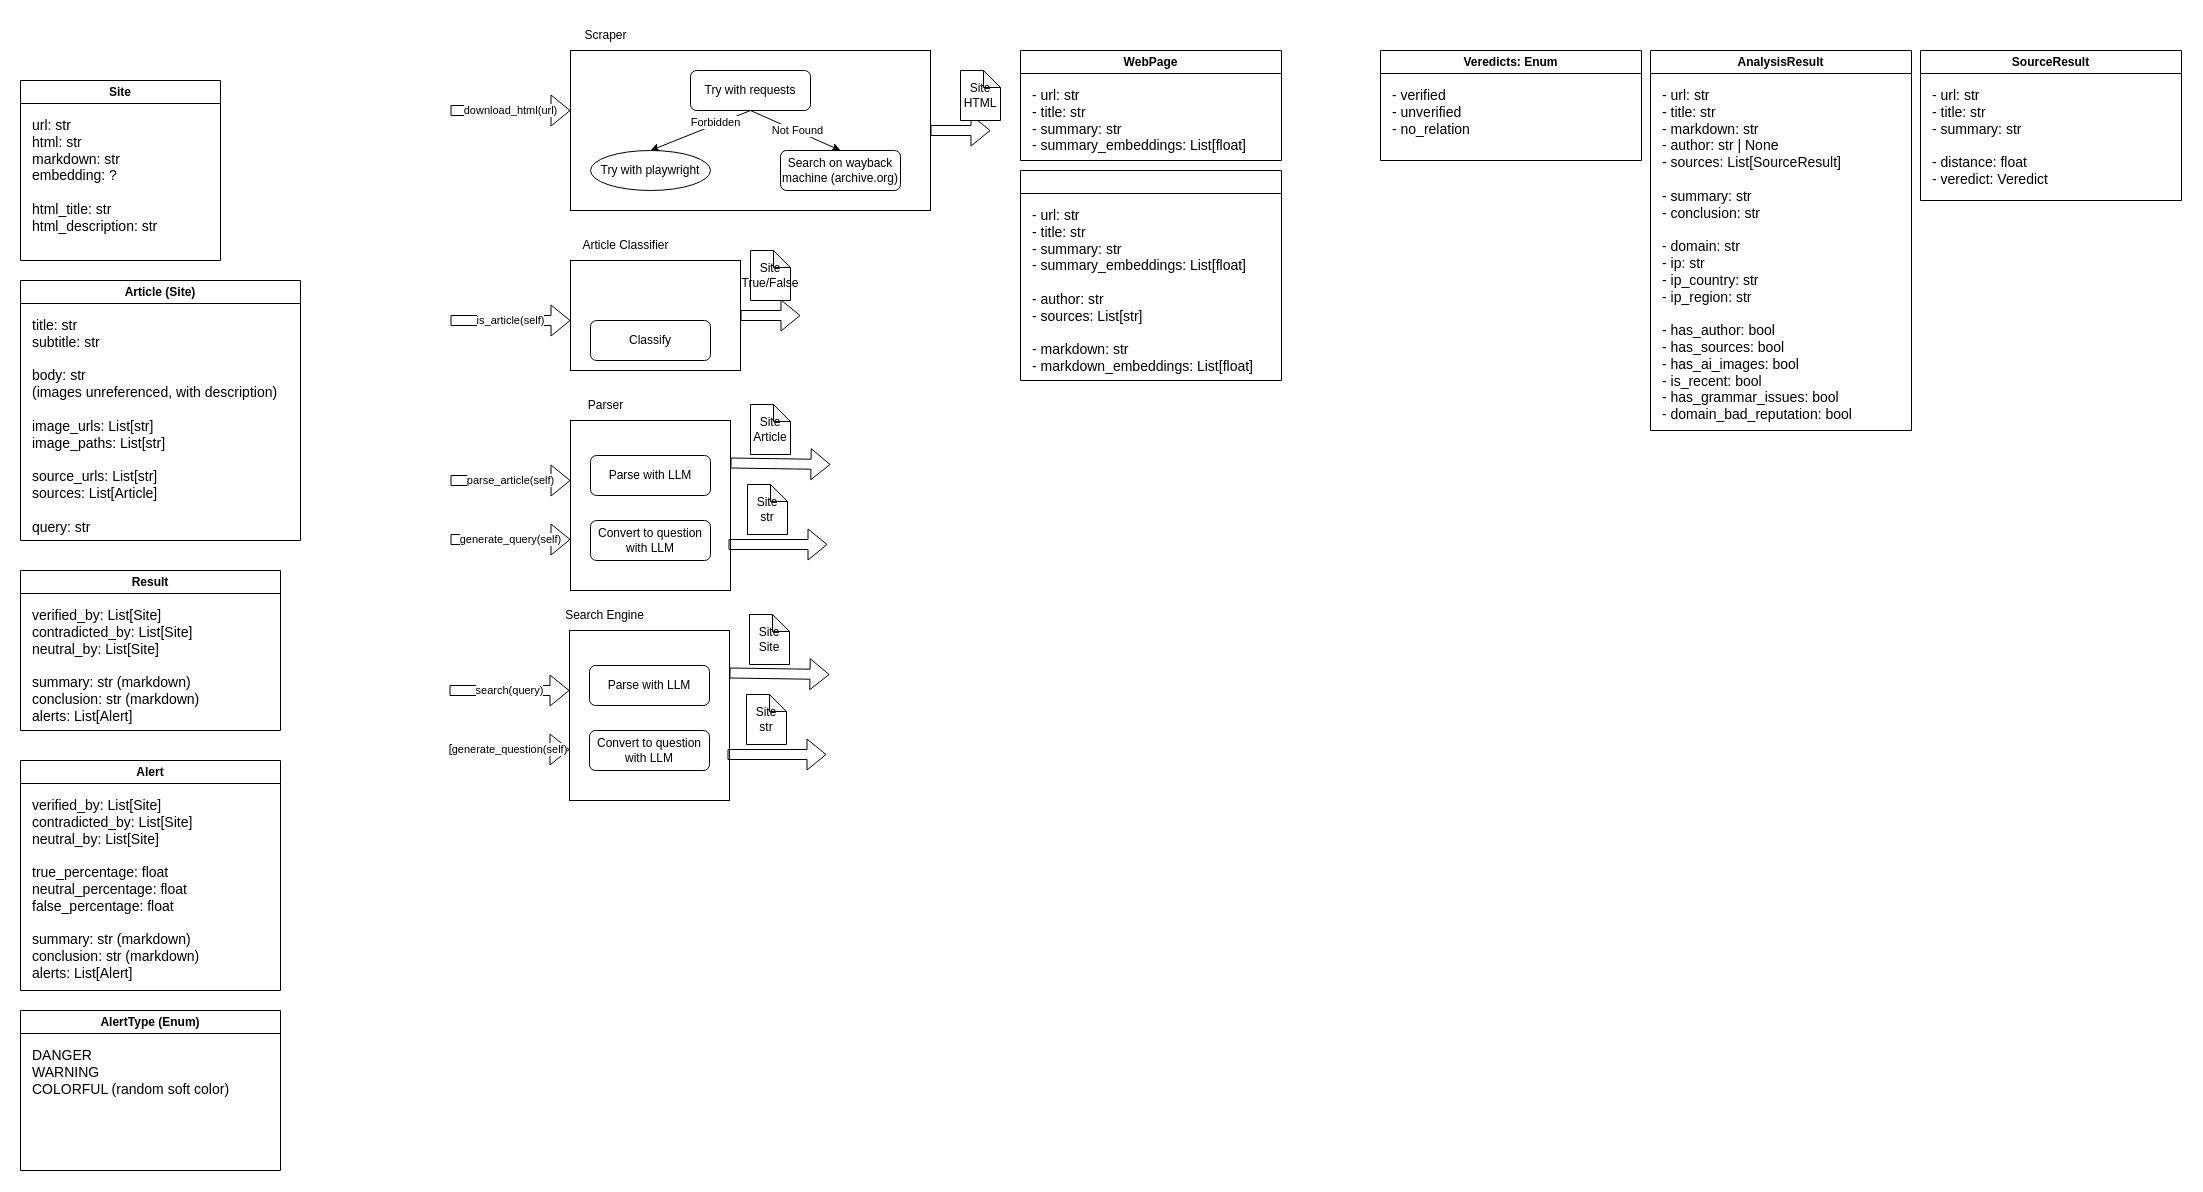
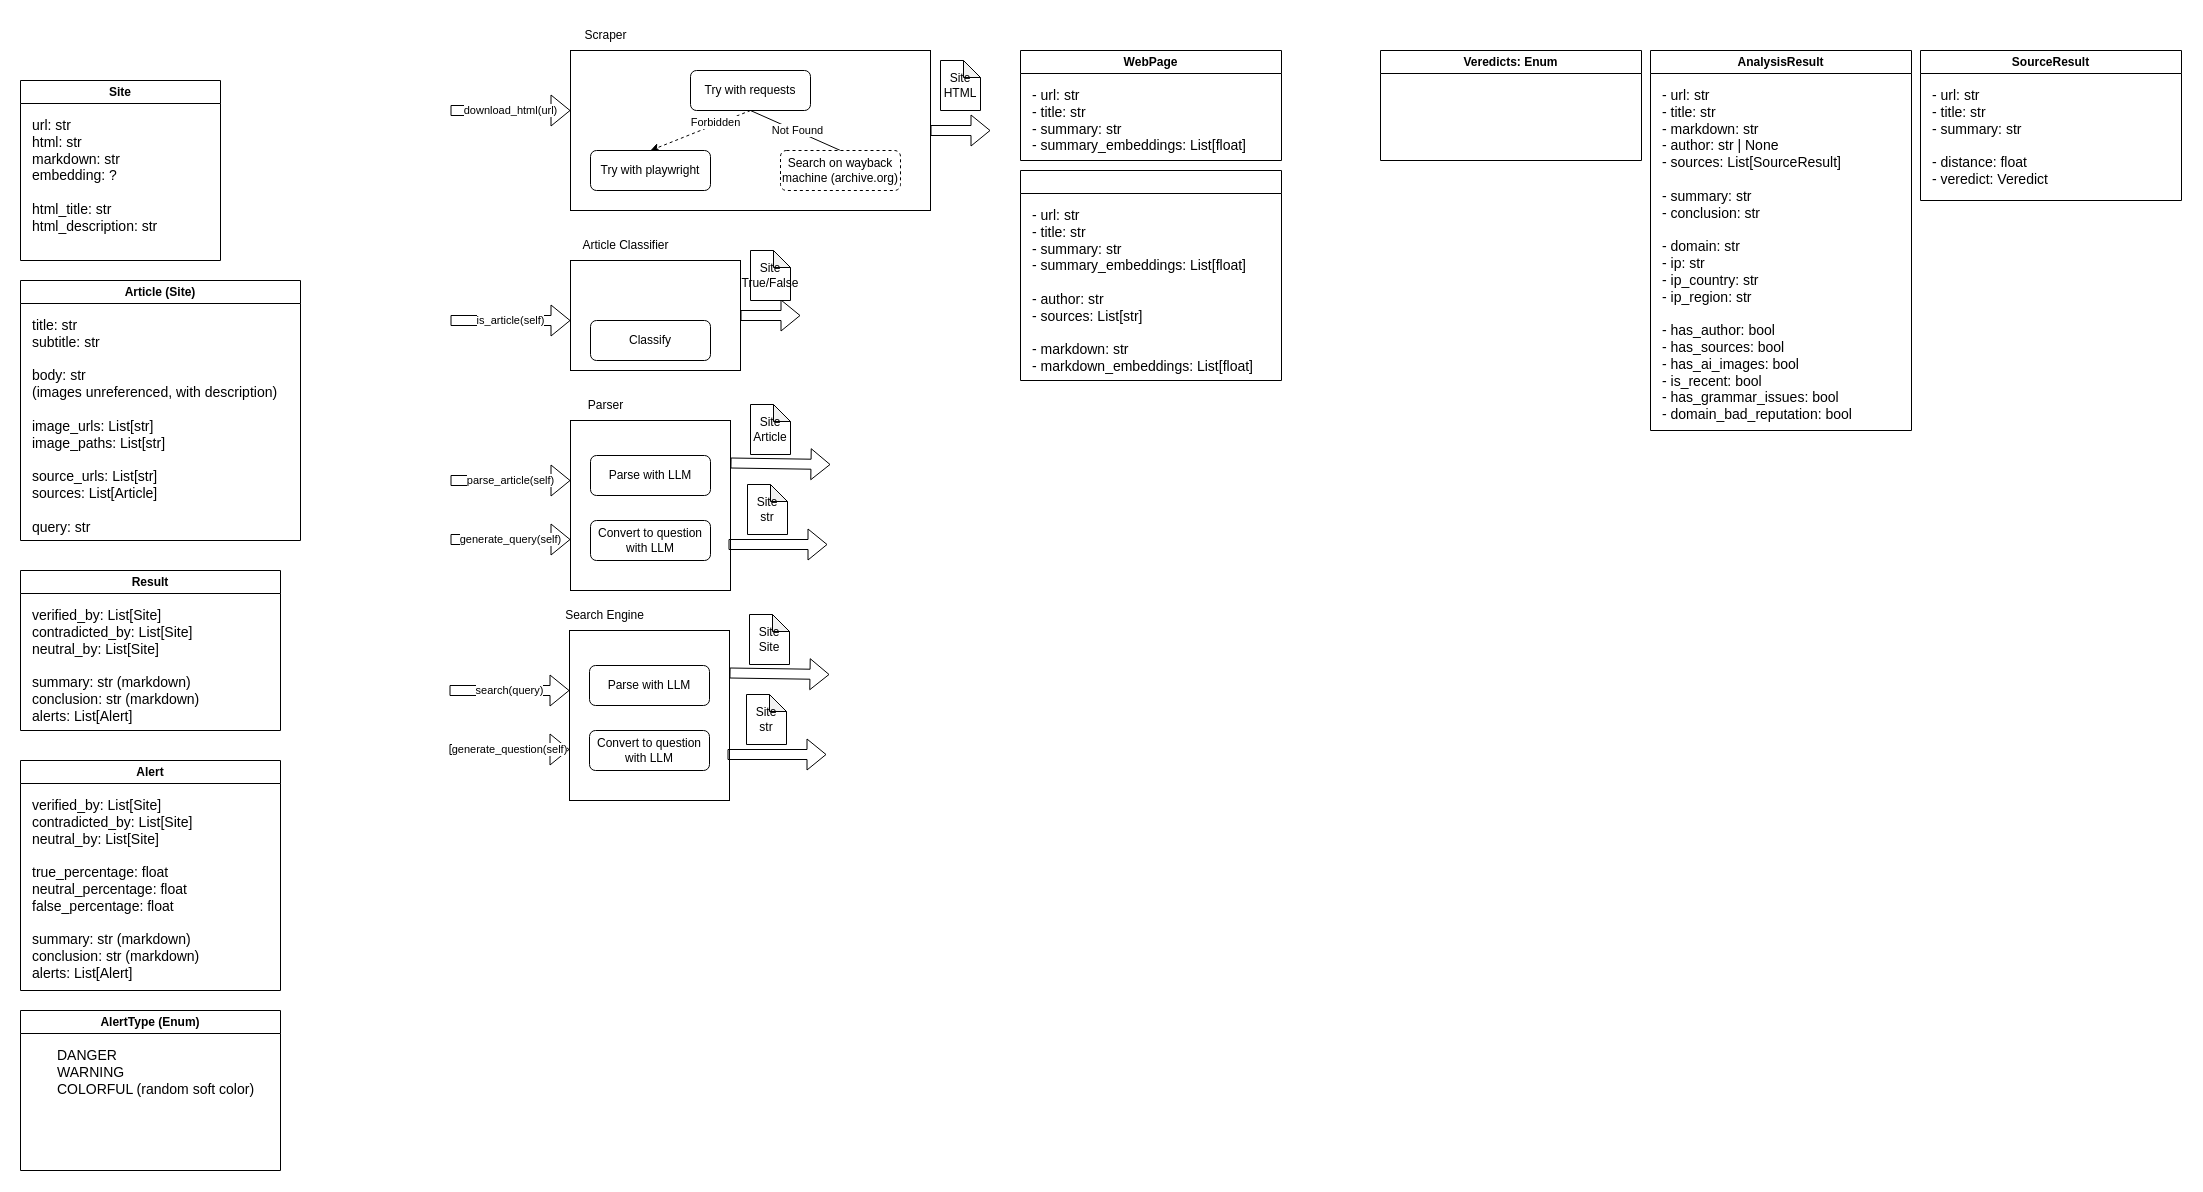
(981, 96) -> (961, 86)
(1441, 121) -> none
(681, 138) -> (681, 138)
(833, 147) -> (836, 148)
(651, 171) -> (651, 171)
(841, 171) -> (841, 171)
(141, 1071) -> (166, 1071)
